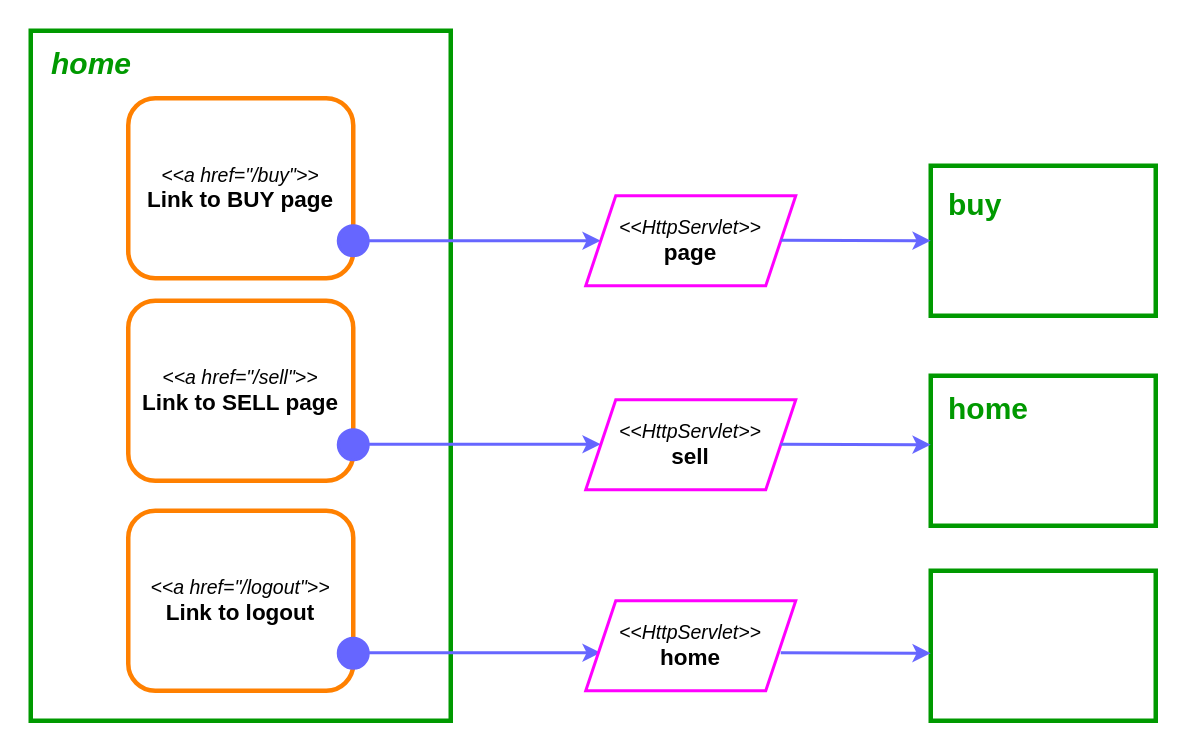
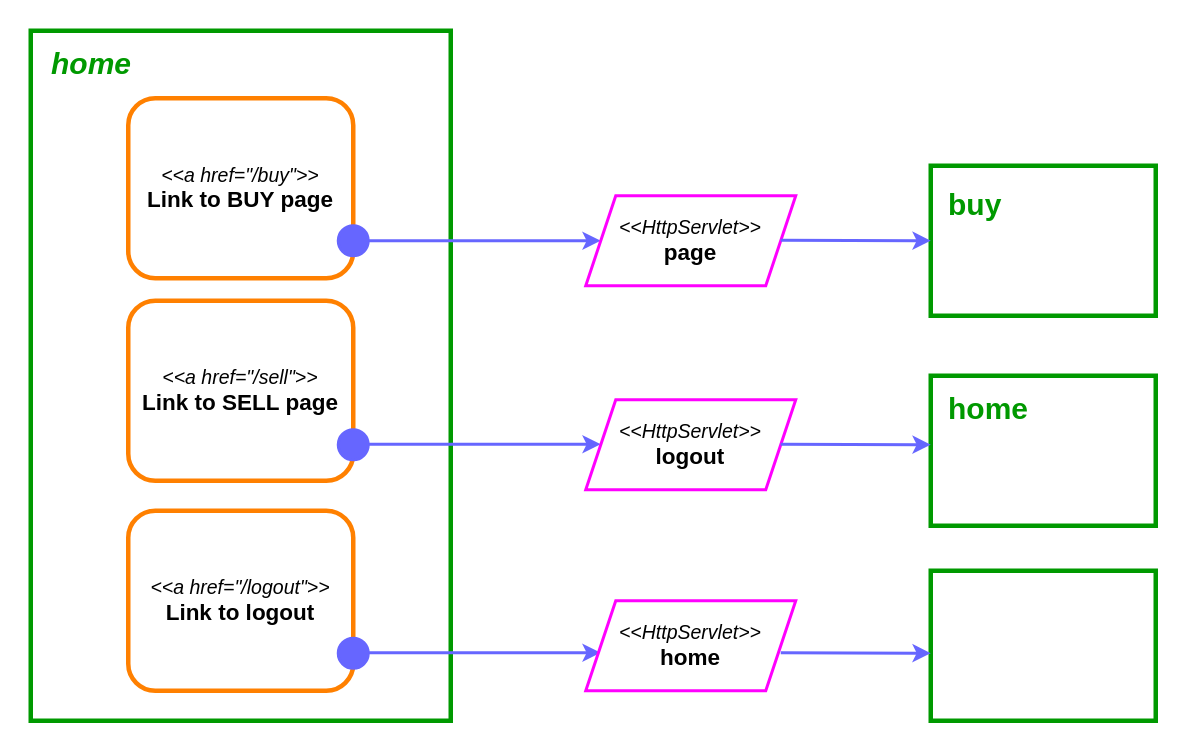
(691, 445) -> (691, 445)
